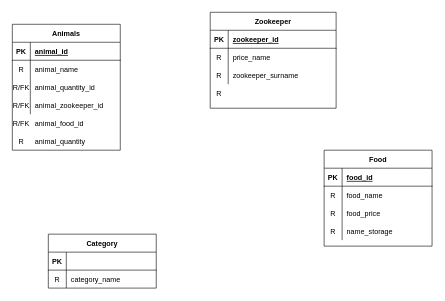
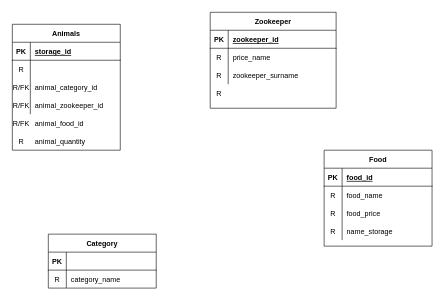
(50, 52) -> (54, 52)
(75, 69) -> none
(67, 88) -> (68, 88)
